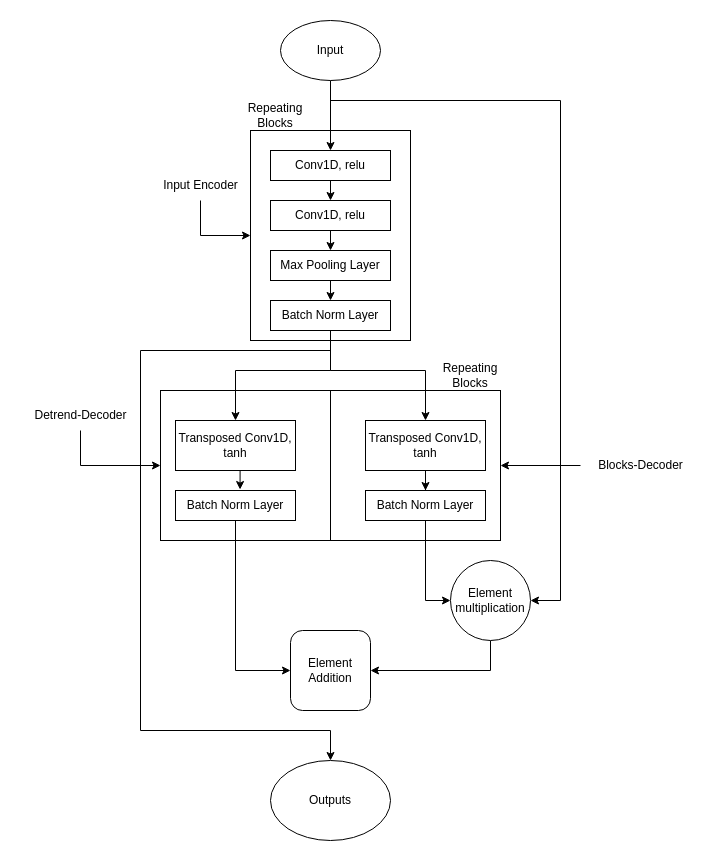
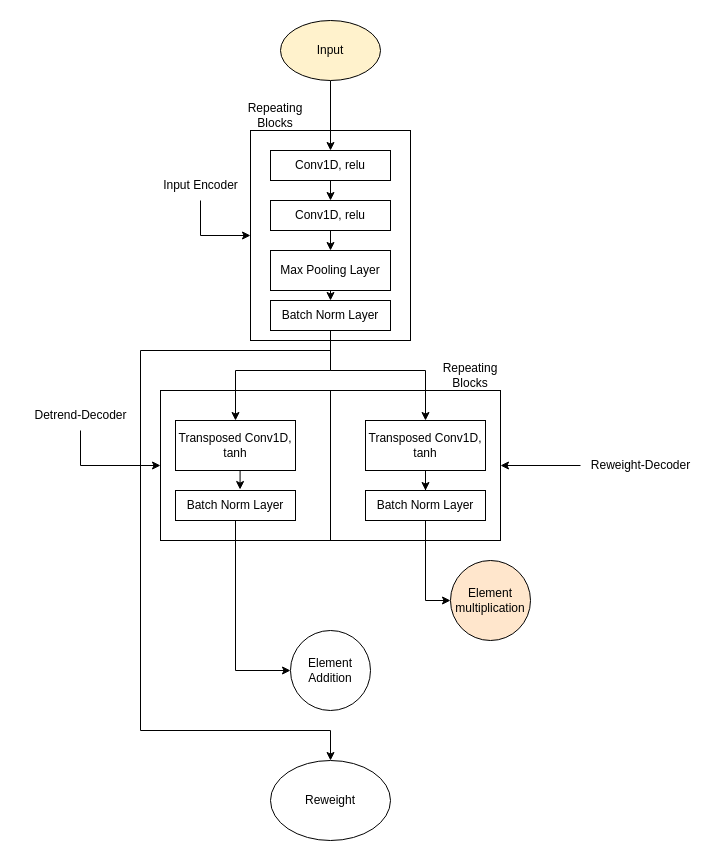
(331, 51) -> (331, 51)
(561, 248) -> none
(331, 266) -> (331, 271)
(641, 466) -> (641, 466)
(491, 601) -> (491, 601)
(331, 671) -> (331, 671)
(449, 671) -> none
(331, 801) -> (331, 801)
